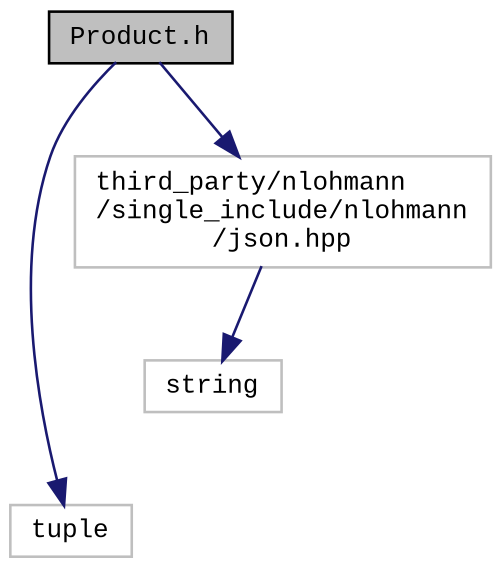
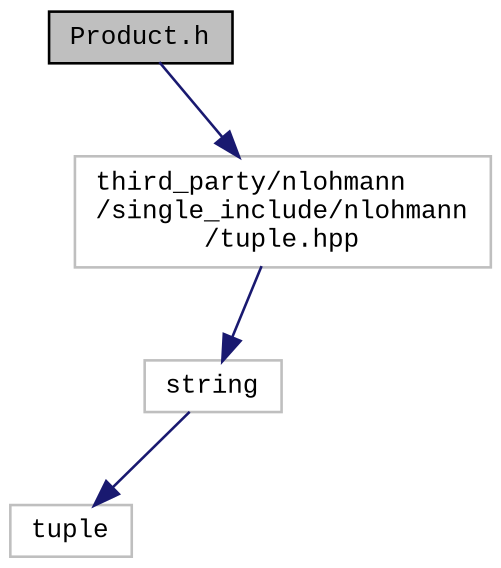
(283, 212) -> (283, 212)
(32, 261) -> (151, 450)
